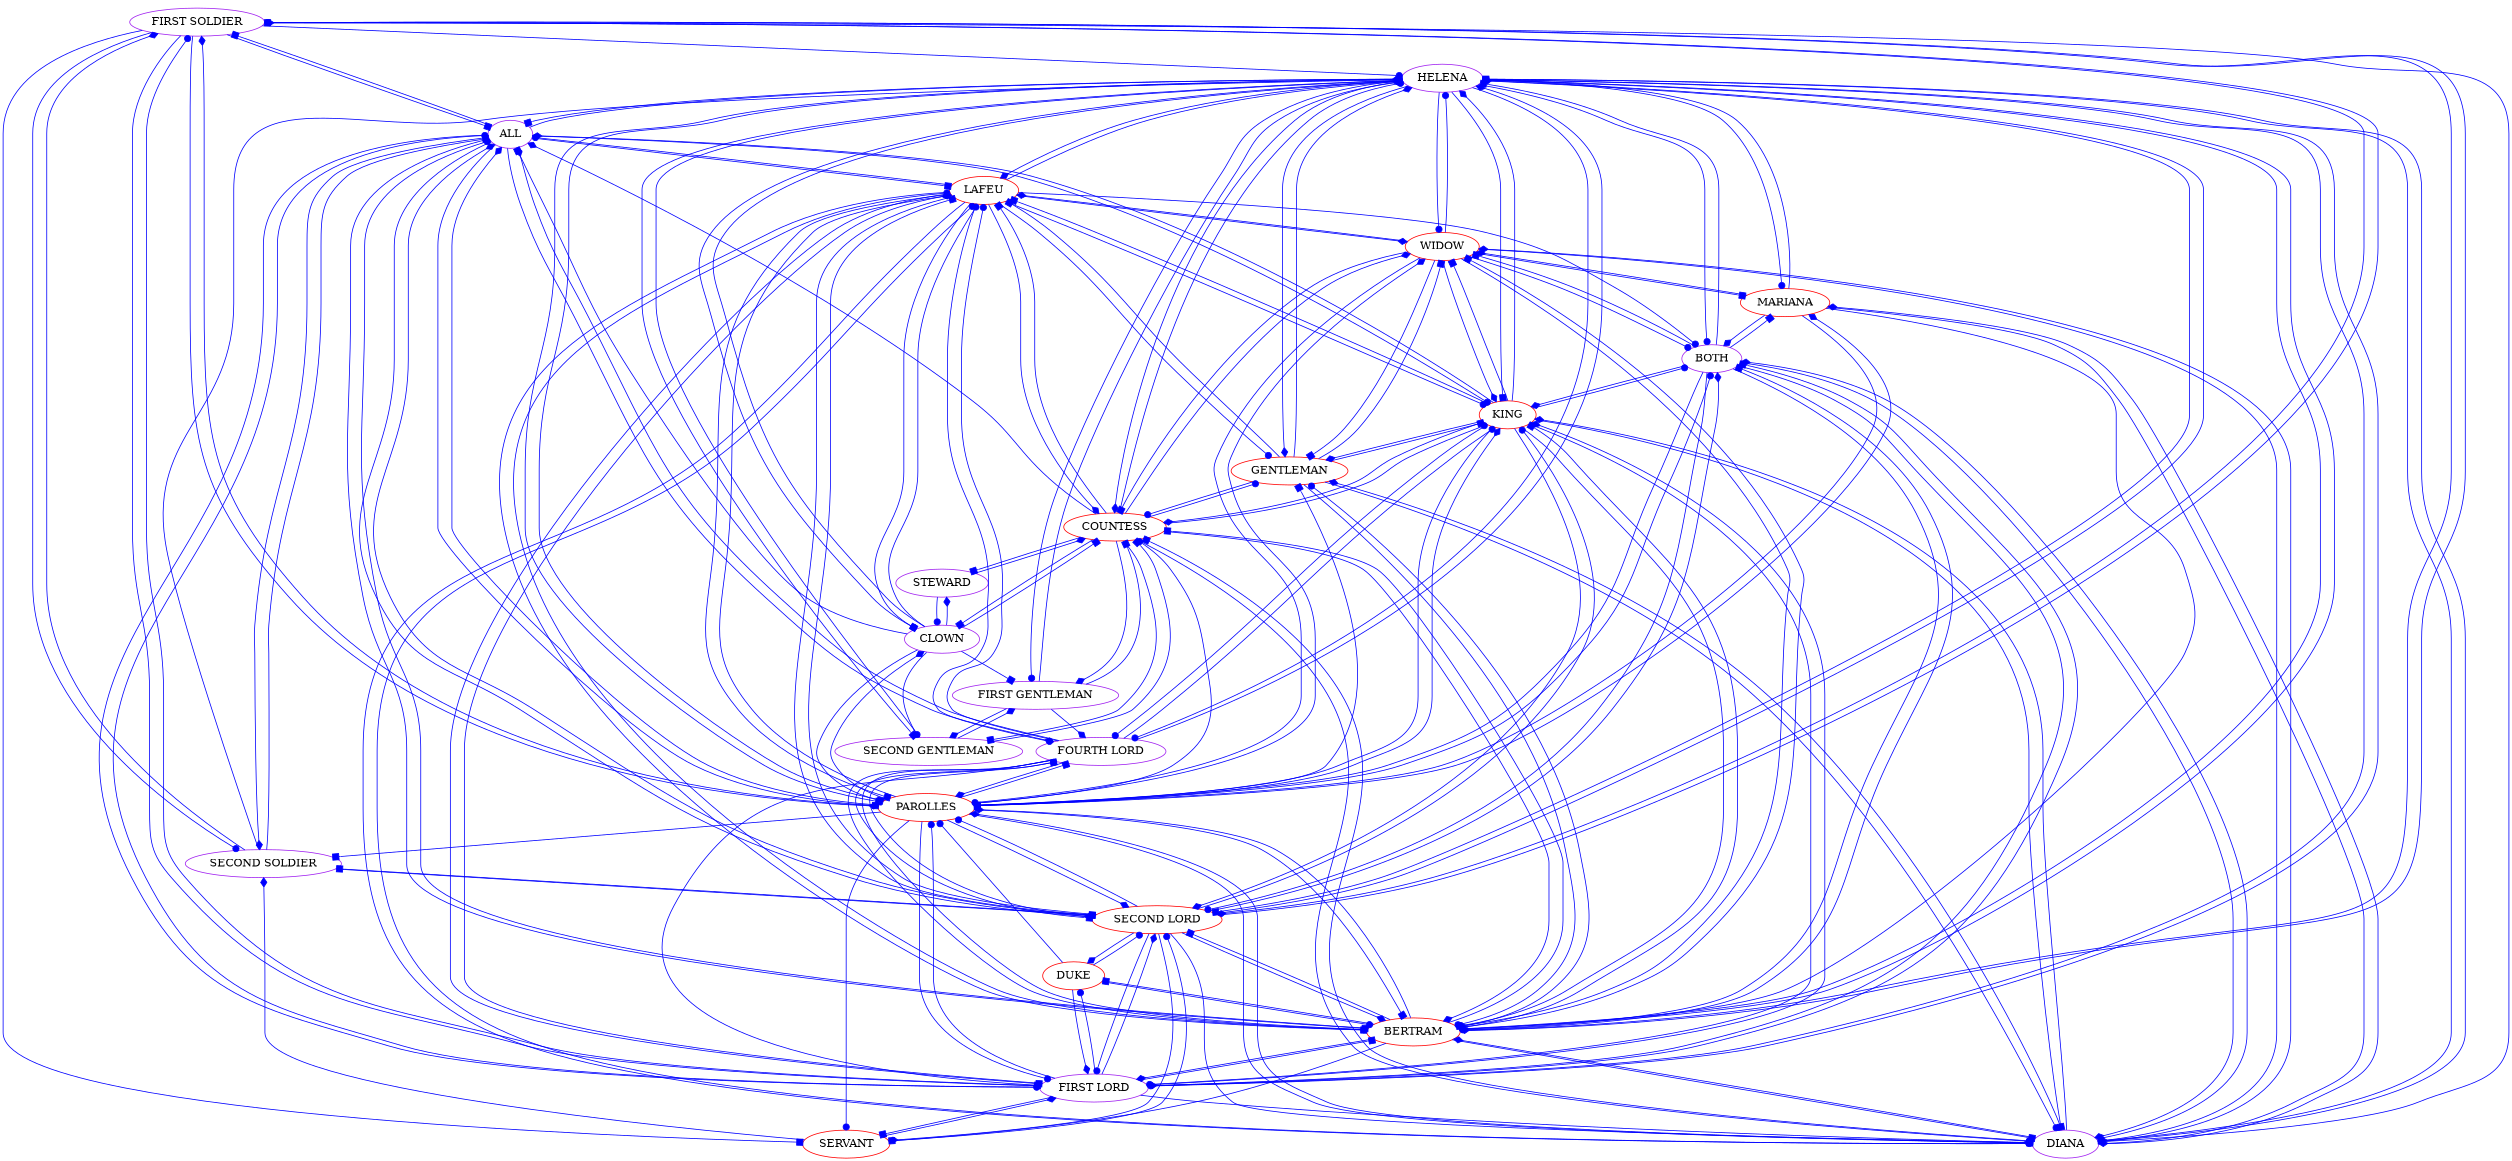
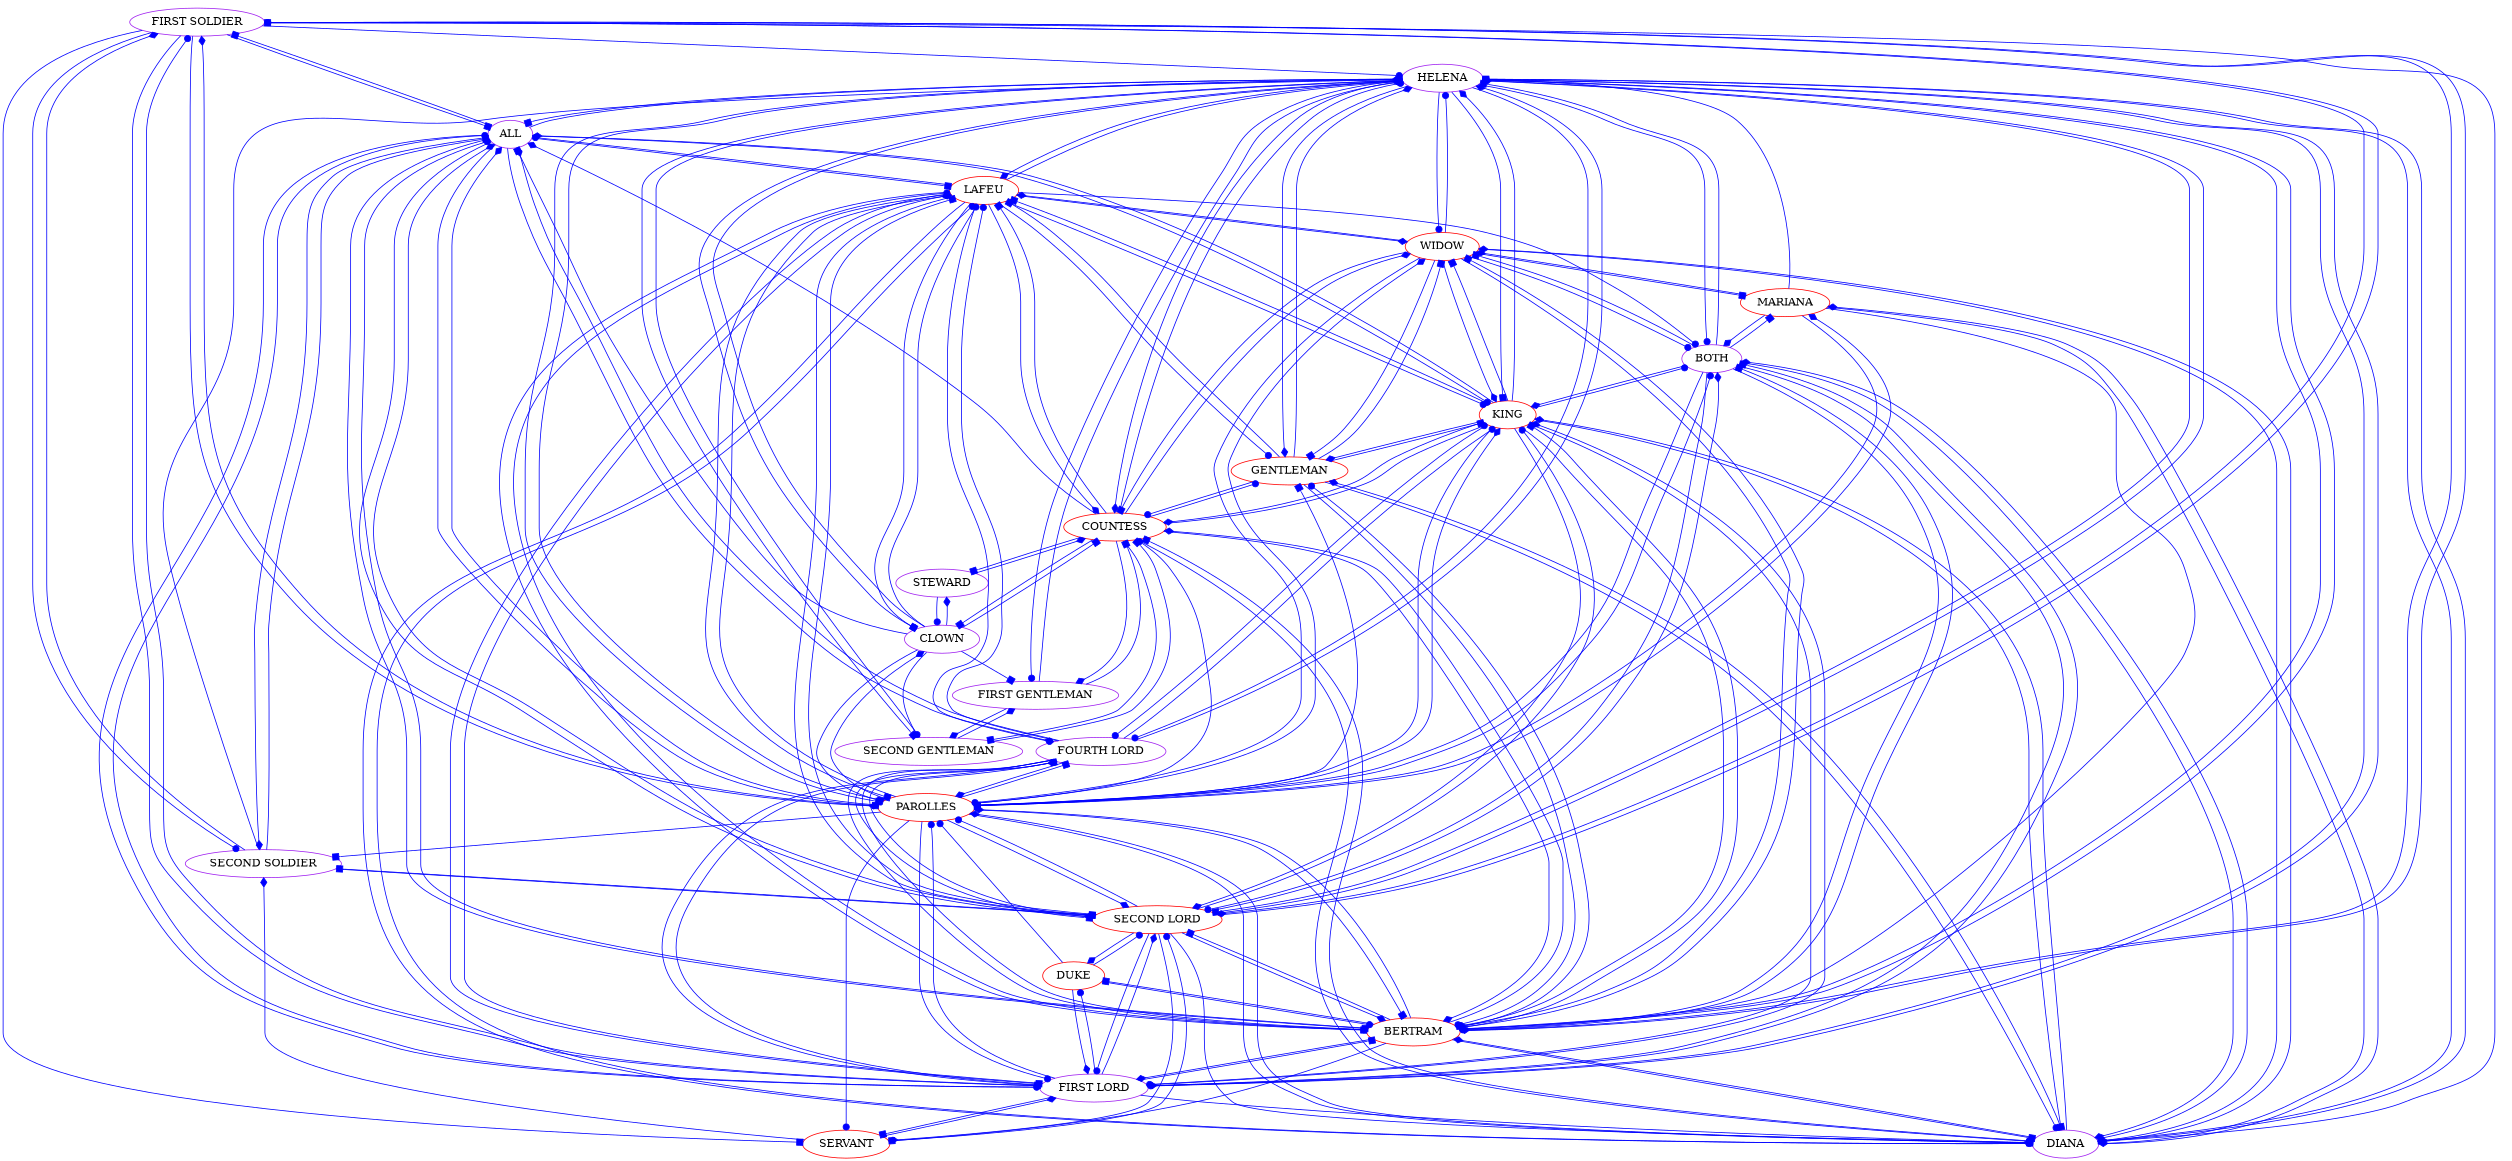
(2083, 46) -> (2060, 45)
(1711, 113) -> none
(1485, 714) -> (1485, 714)
(1065, 720) -> (682, 929)
